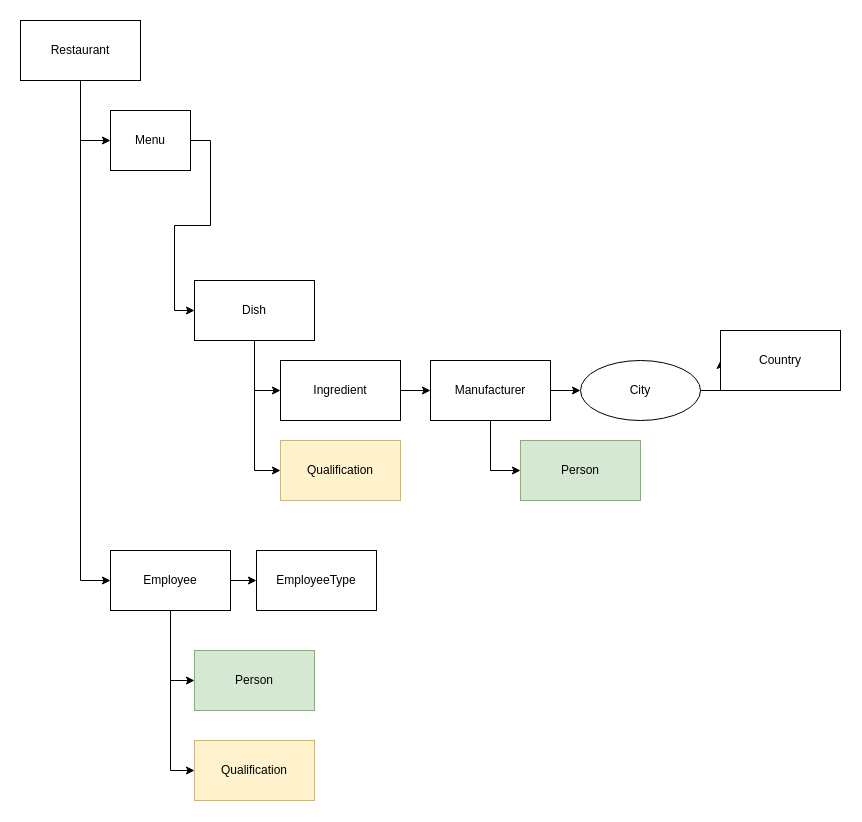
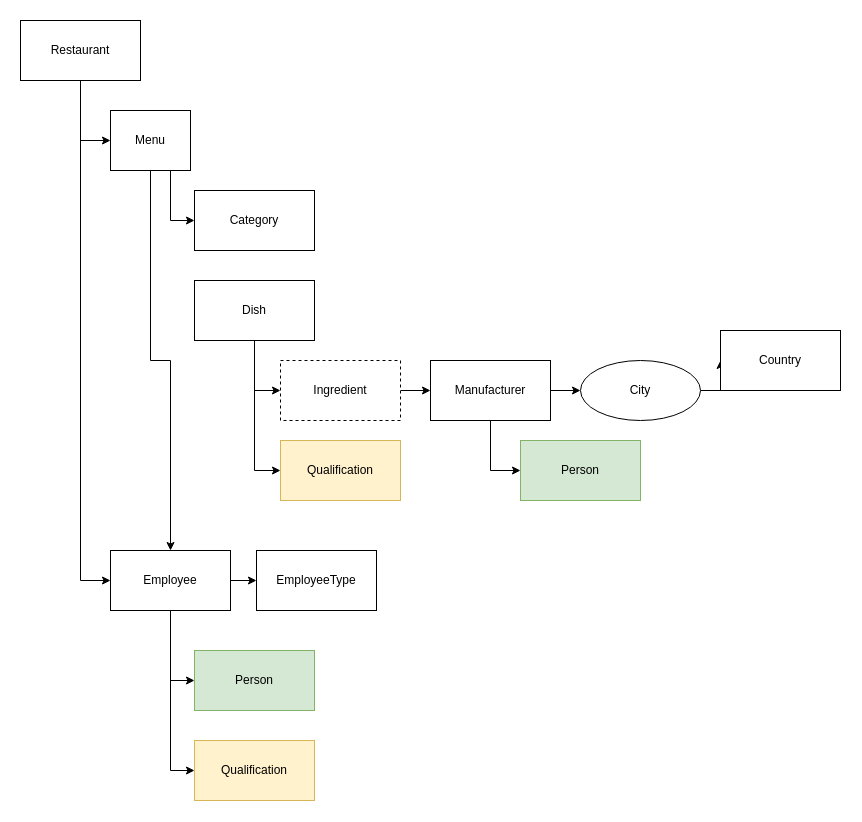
none -> (171, 203)
none -> (255, 221)
(197, 226) -> (158, 361)
(341, 391) -> (341, 391)
